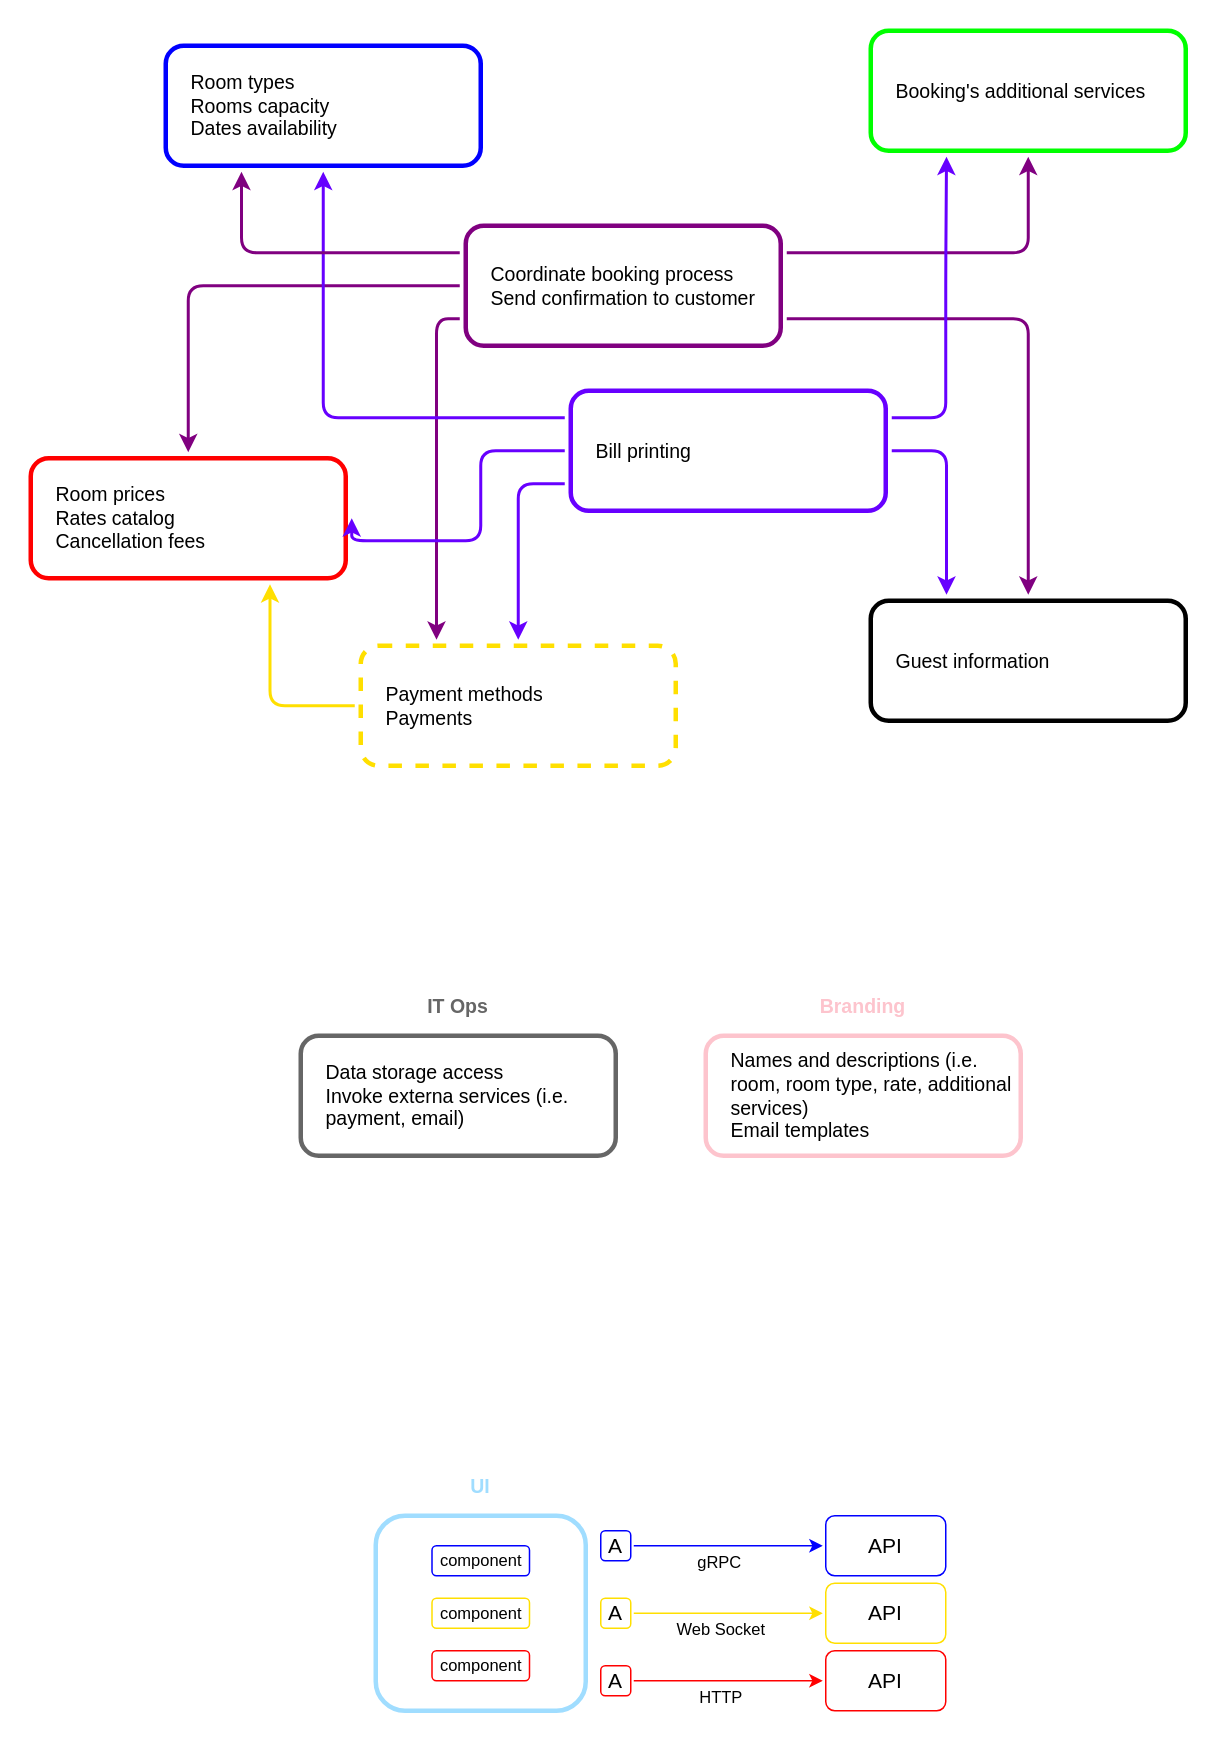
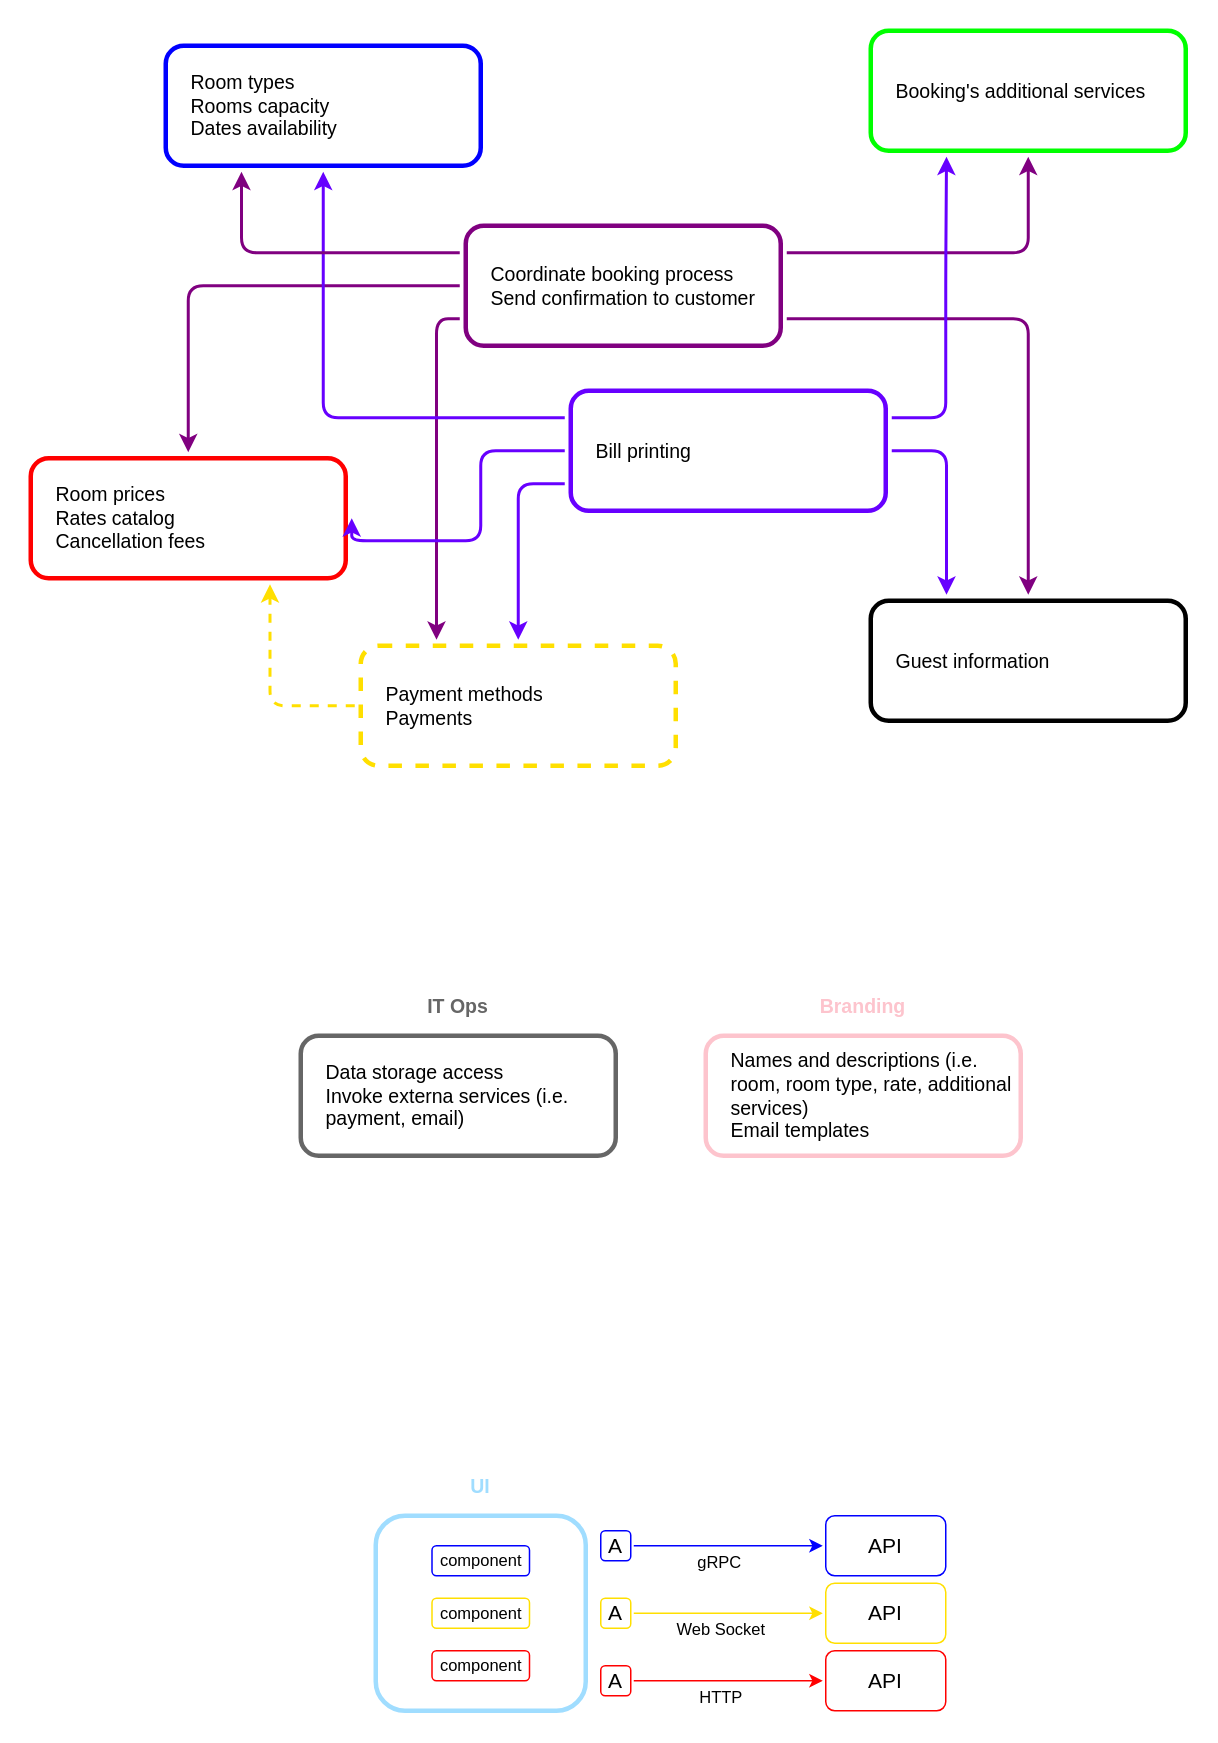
(270, 687) -> (270, 687)
